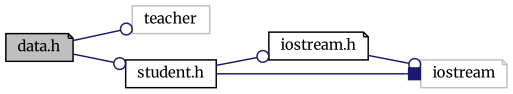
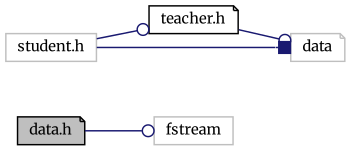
(171, 20) -> (194, 131)
(319, 46) -> (194, 20)
(94, 58) -> none
(171, 74) -> (51, 47)
(464, 74) -> (318, 47)
